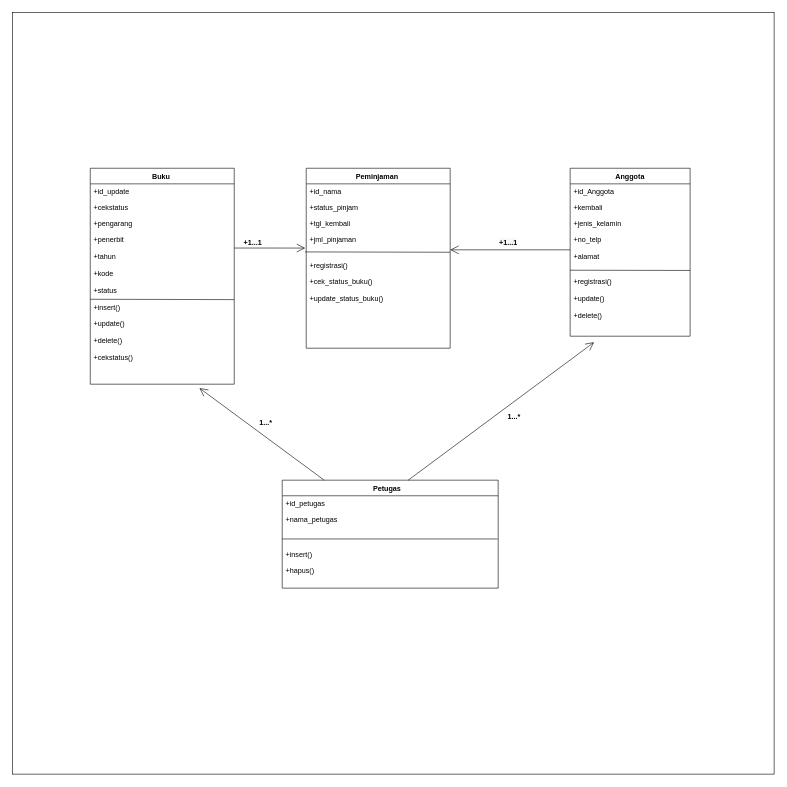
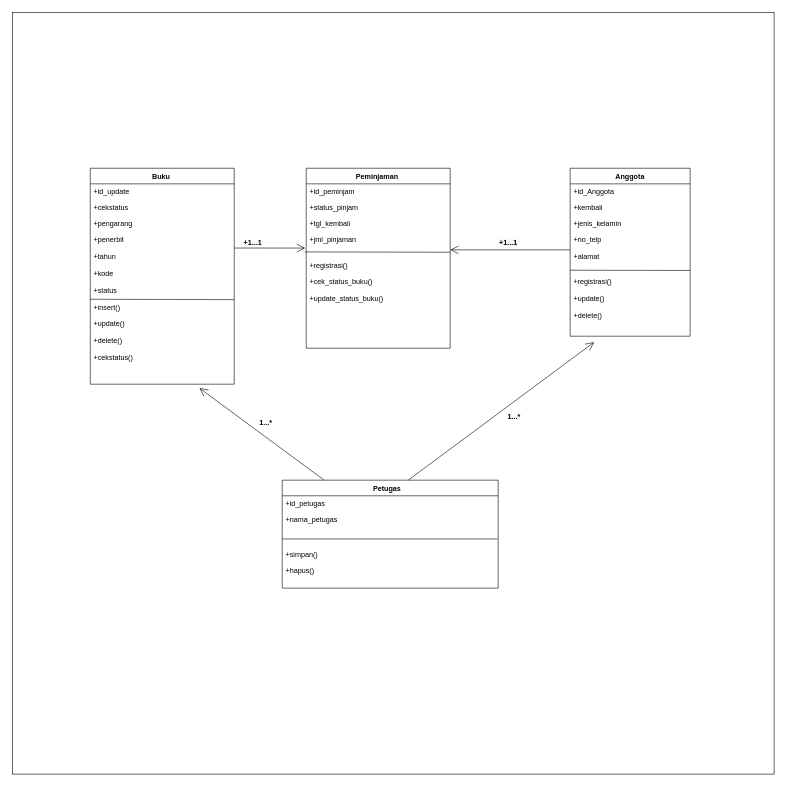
(325, 192) -> (332, 192)
(303, 554) -> (303, 554)
